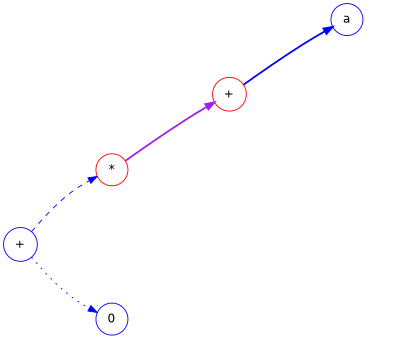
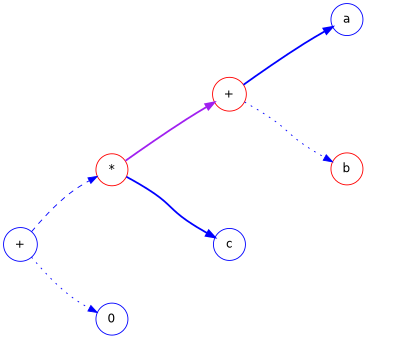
none -> (347, 169)
none -> (229, 244)
